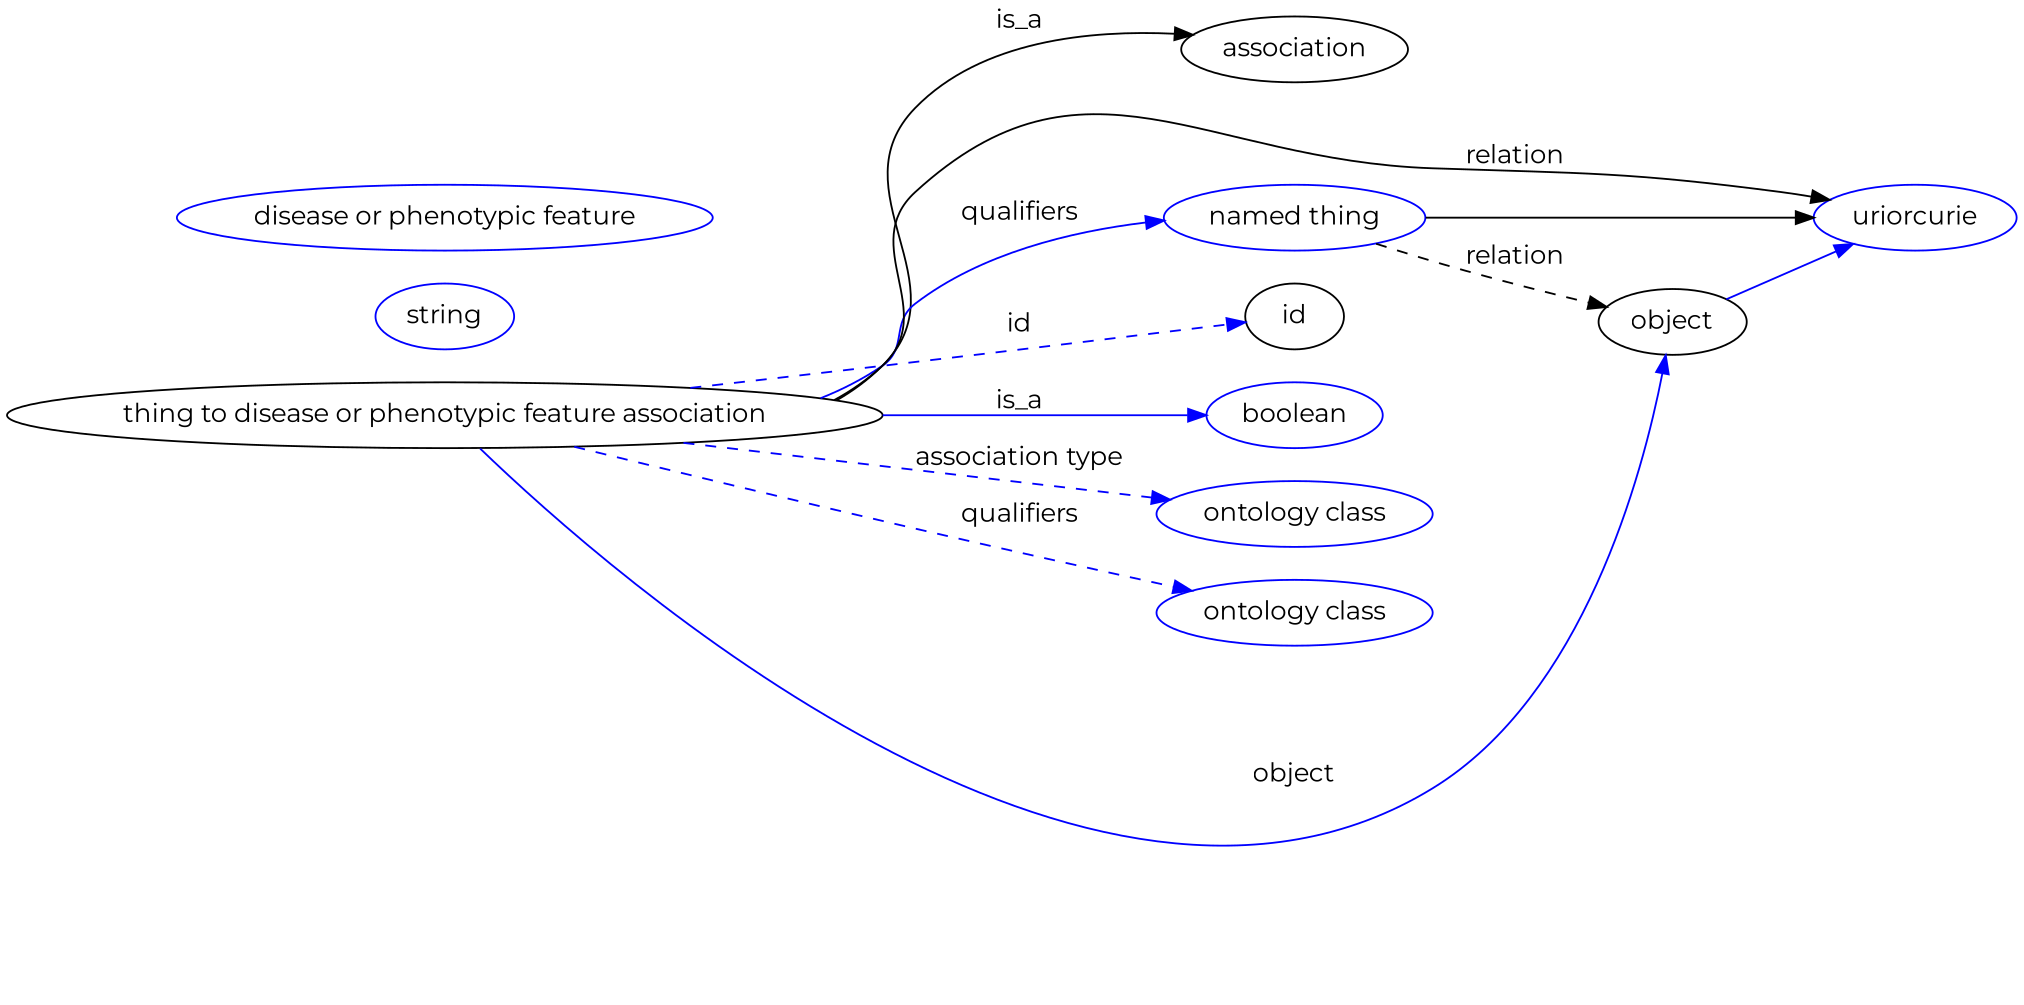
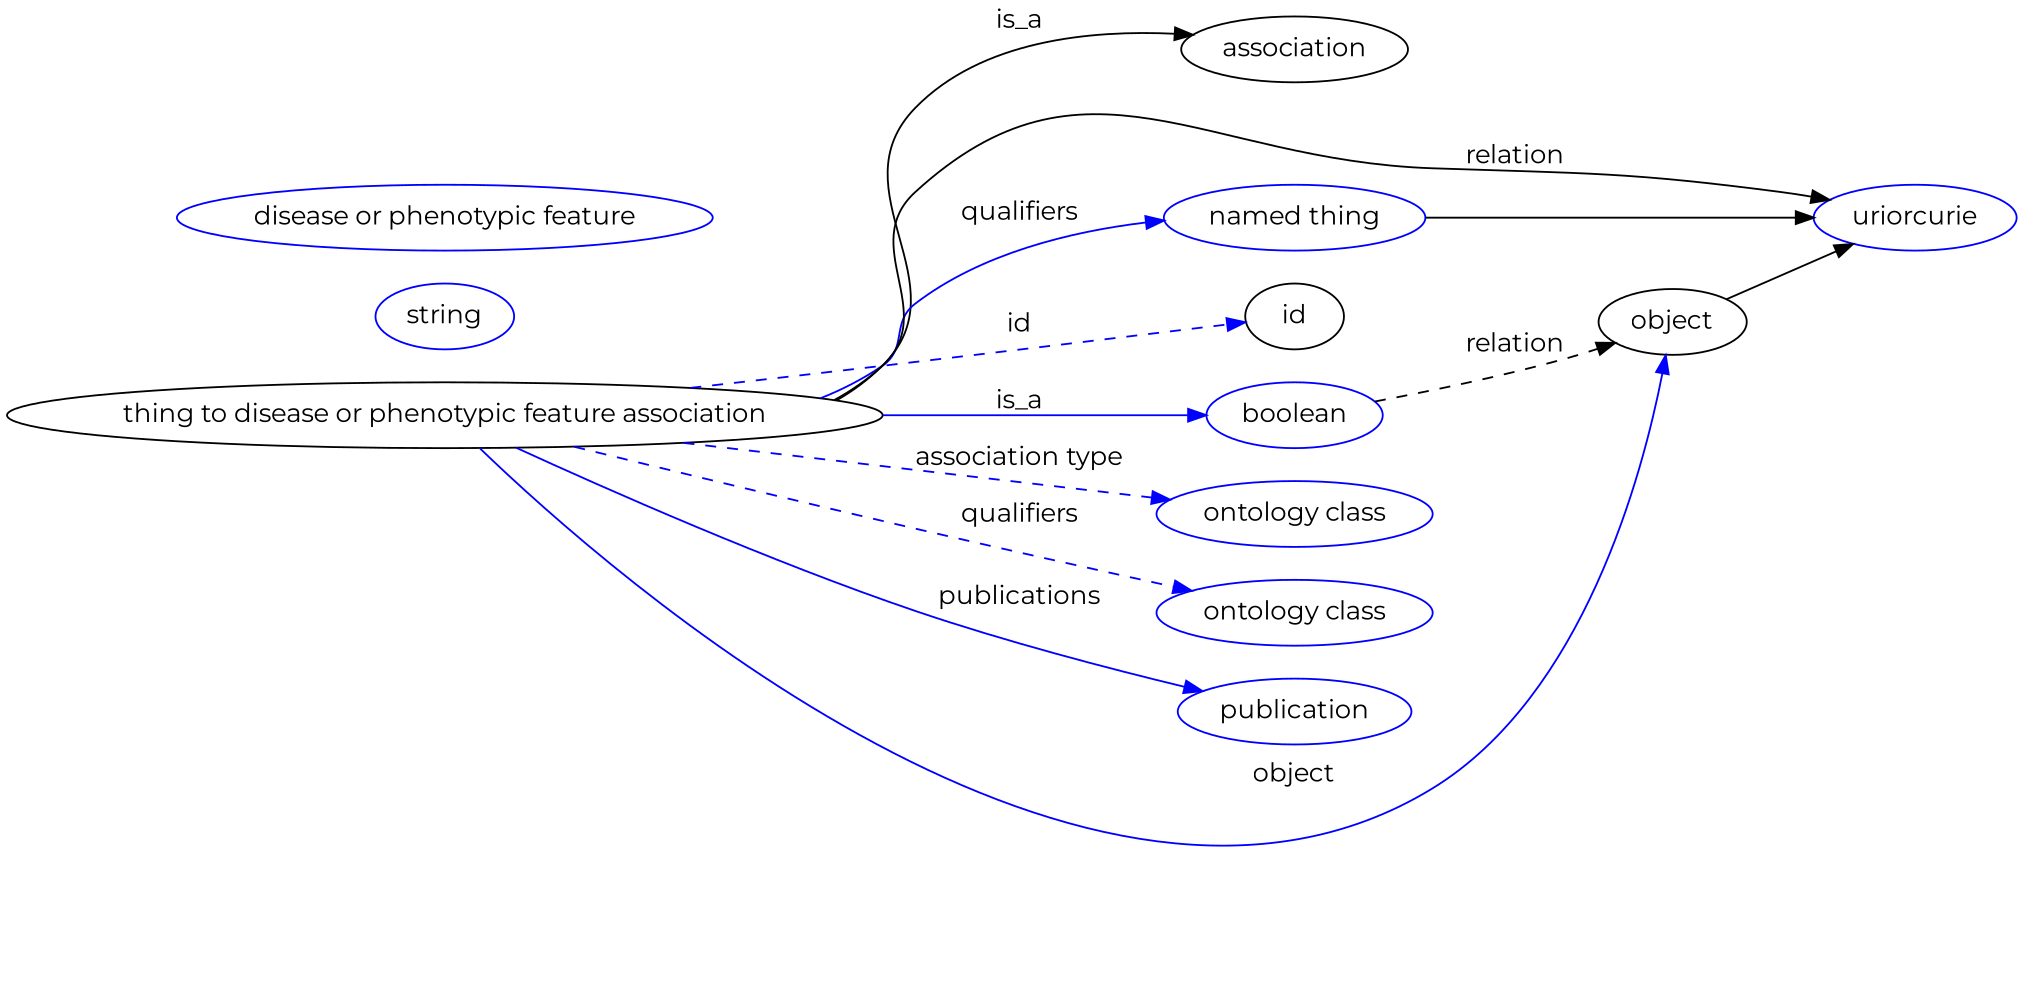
(1482, 275) -> (1487, 378)
(1781, 275) -> (1781, 275)
none -> (1295, 712)
